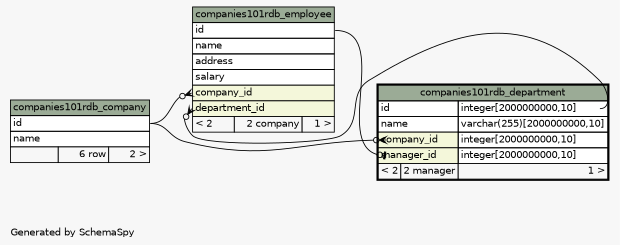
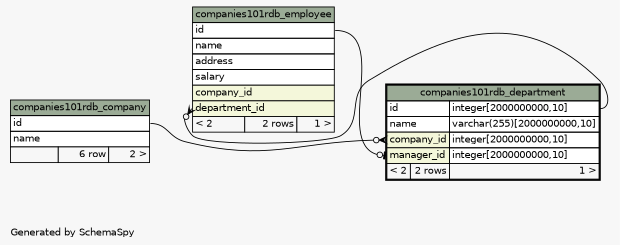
(168, 114) -> none
(273, 124) -> (278, 124)
(430, 171) -> (431, 171)
